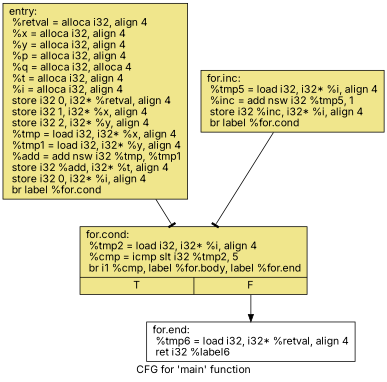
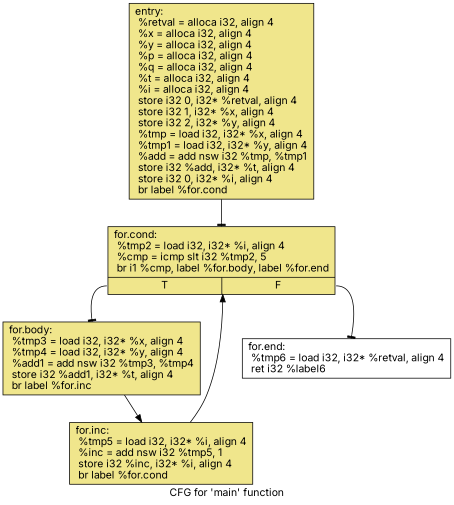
(71, 67) -> (194, 67)
(245, 178) -> (216, 365)
(251, 305) -> (353, 306)
none -> (102, 358)
